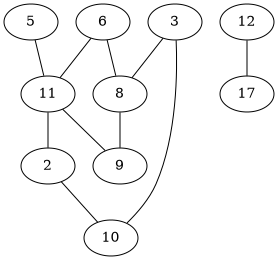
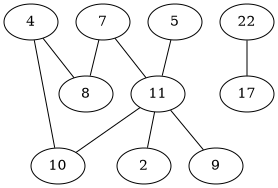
(103, 22) -> (103, 22)
(175, 22) -> (31, 22)
(247, 22) -> (247, 22)
(120, 130) -> none
(80, 202) -> (108, 130)
